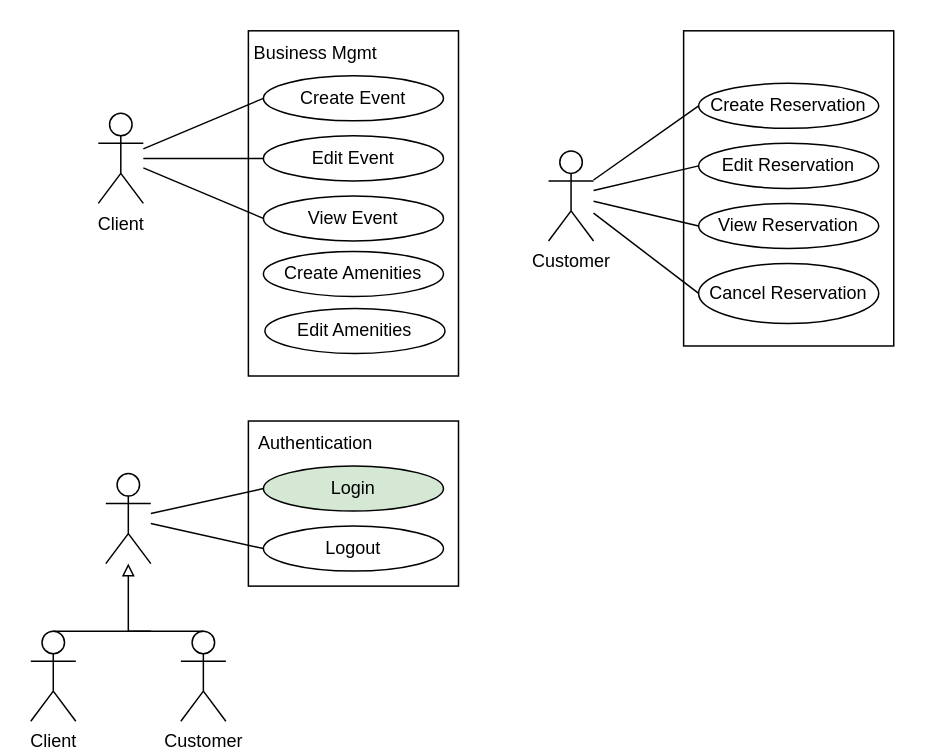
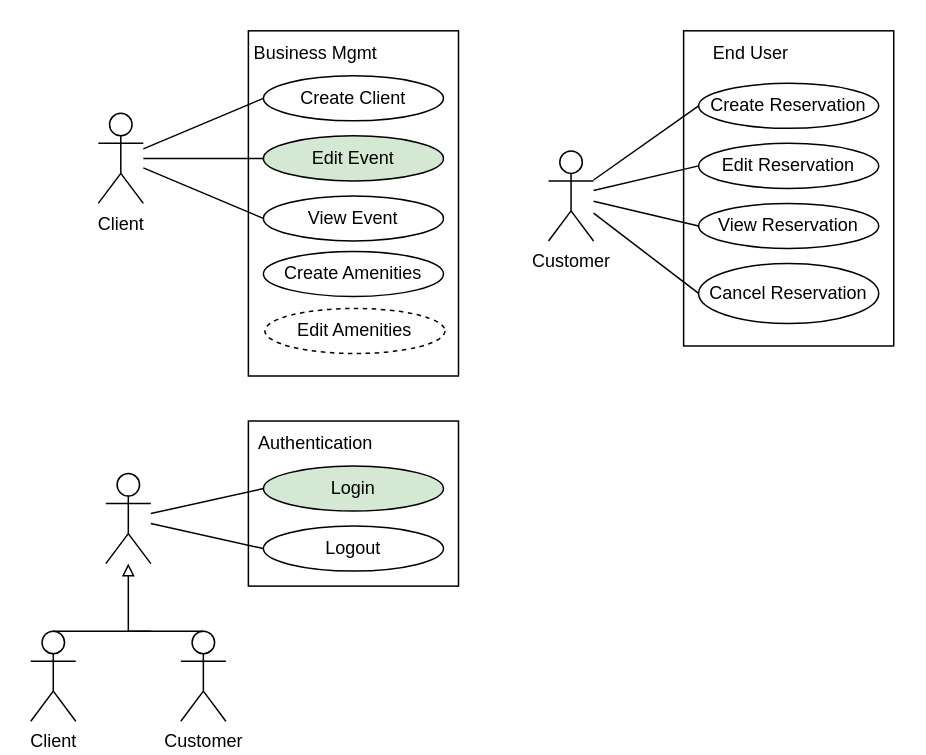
none -> (751, 53)
(353, 98) -> (353, 98)
(353, 158) -> (353, 158)
(355, 331) -> (355, 331)
